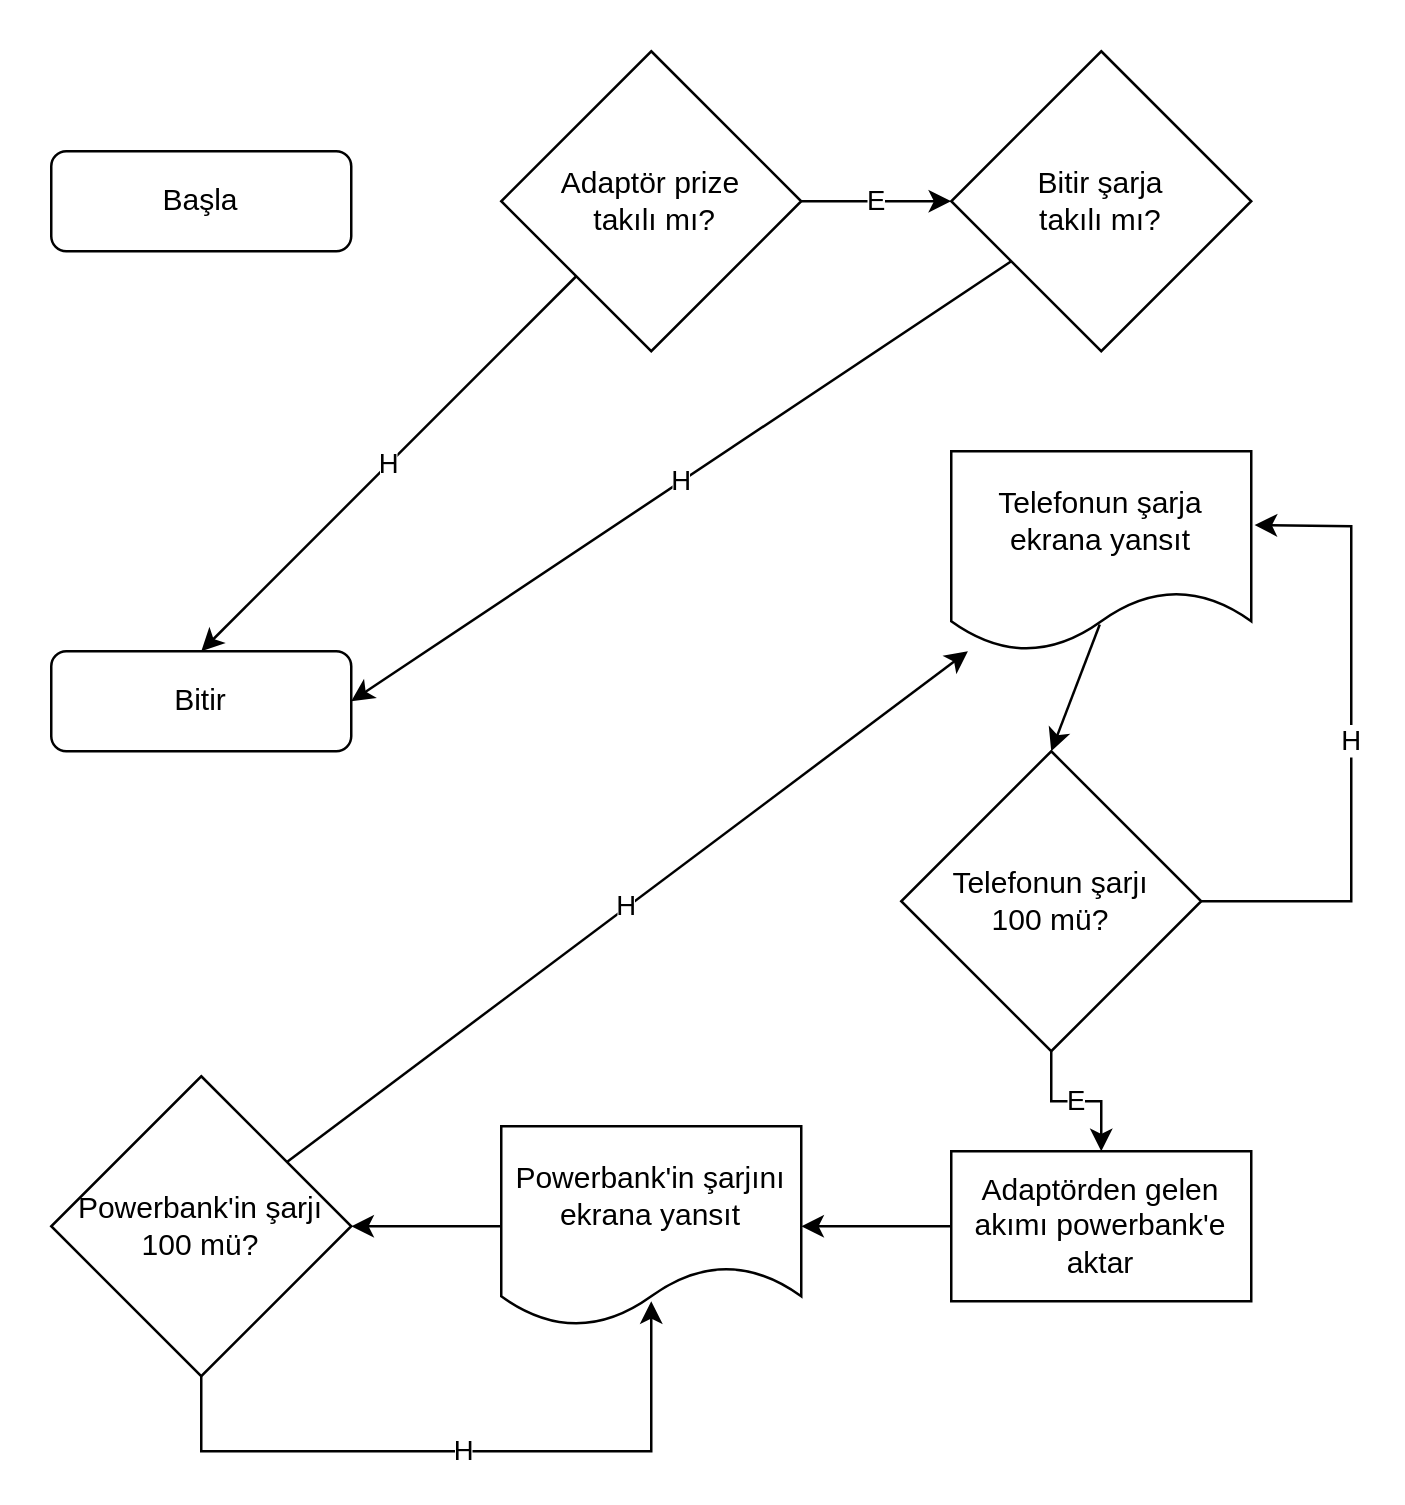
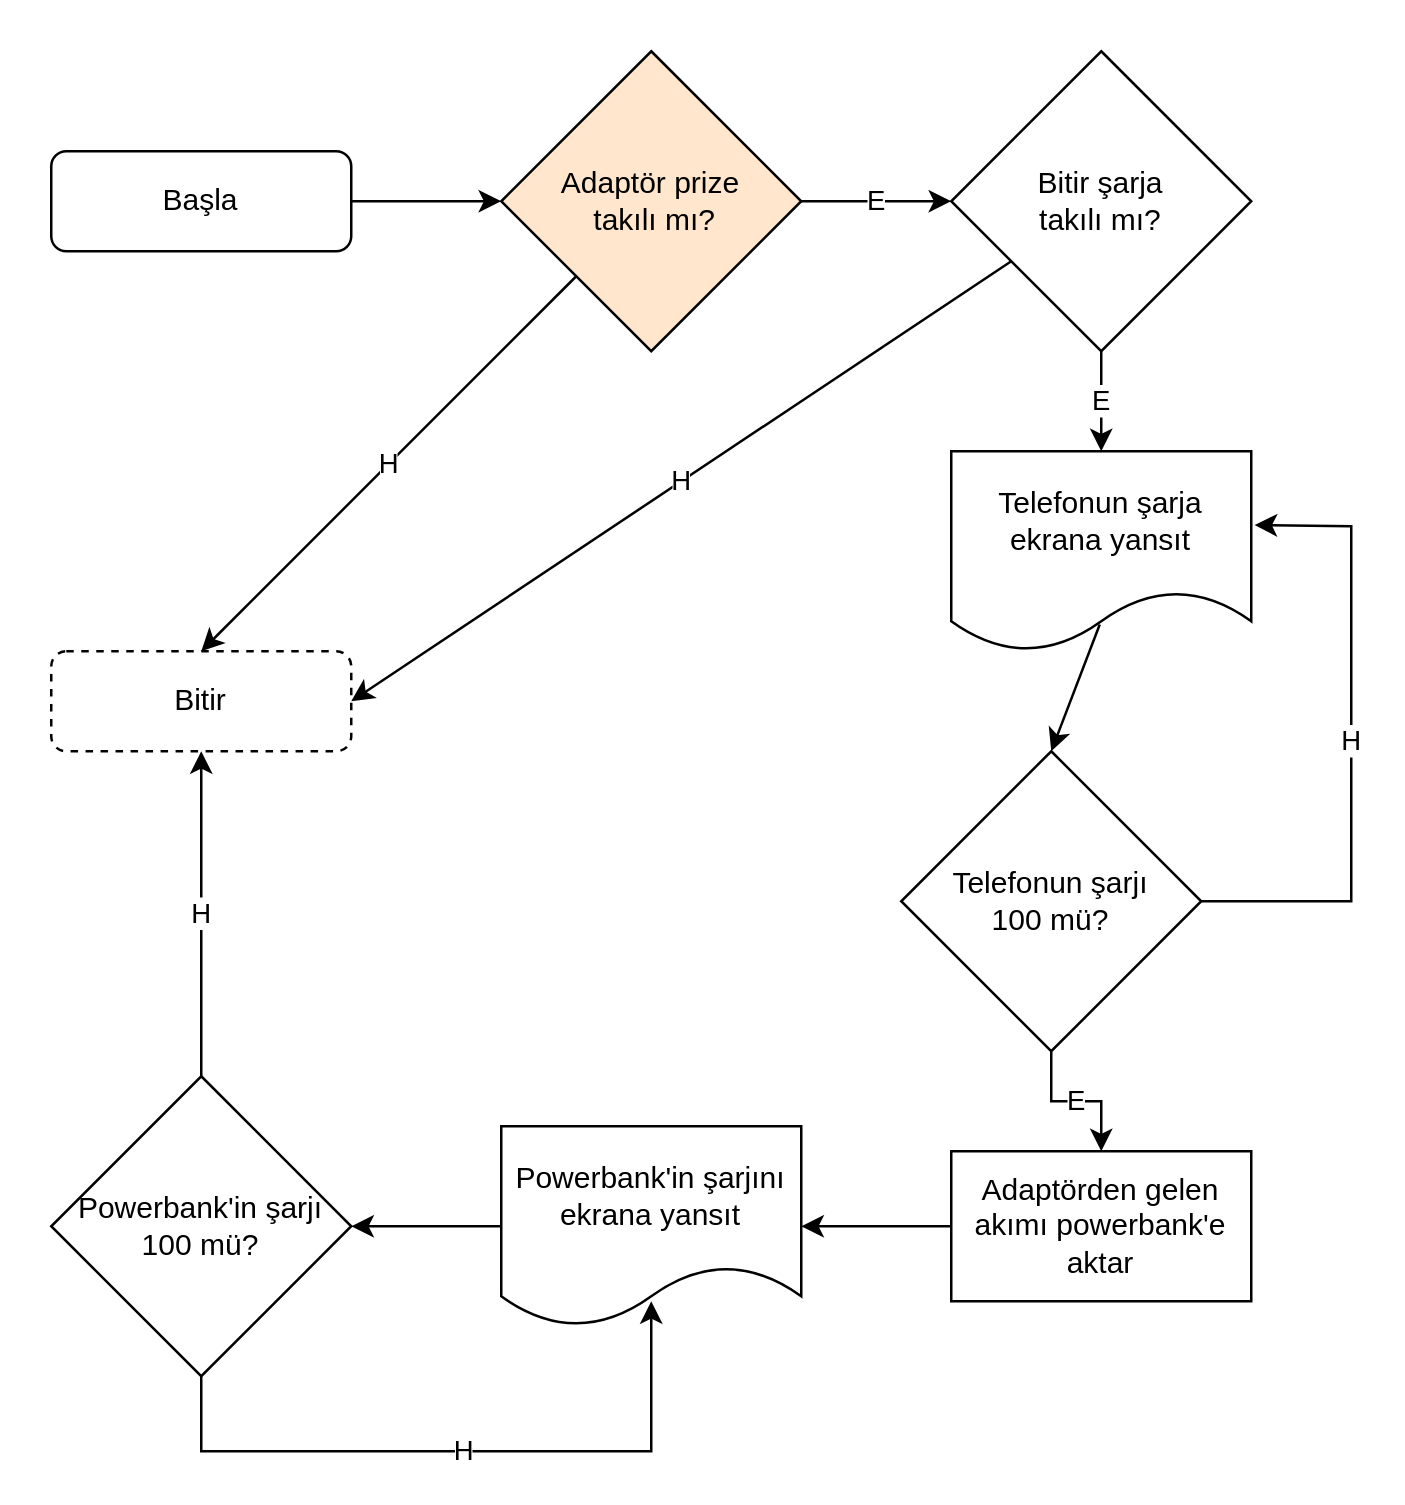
none -> (418, 201)
(651, 201) -> (651, 201)
none -> (1101, 393)
(201, 701) -> (201, 701)
(621, 912) -> (201, 1002)
